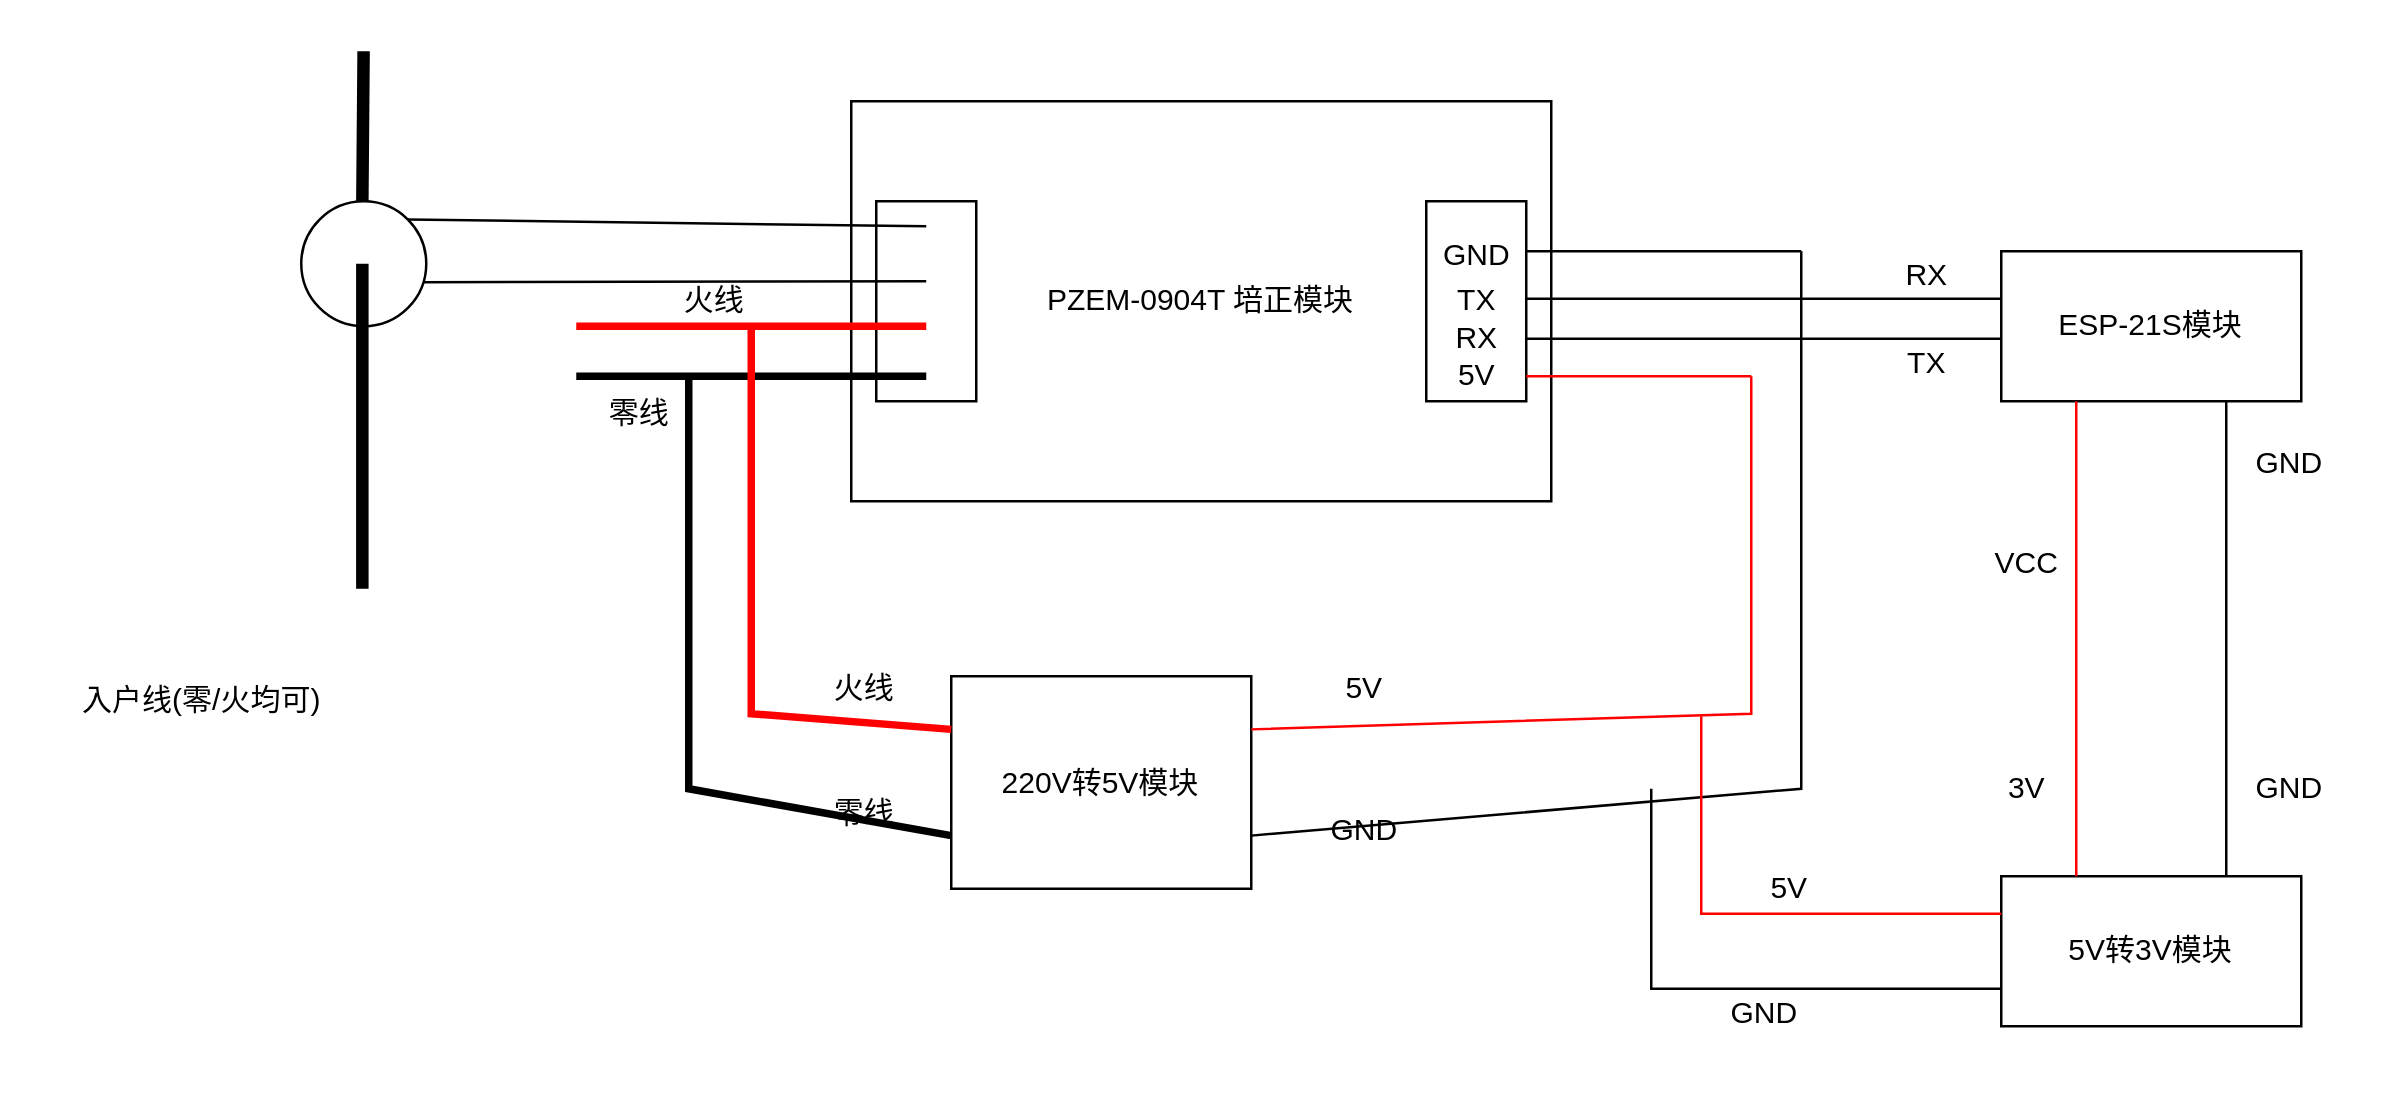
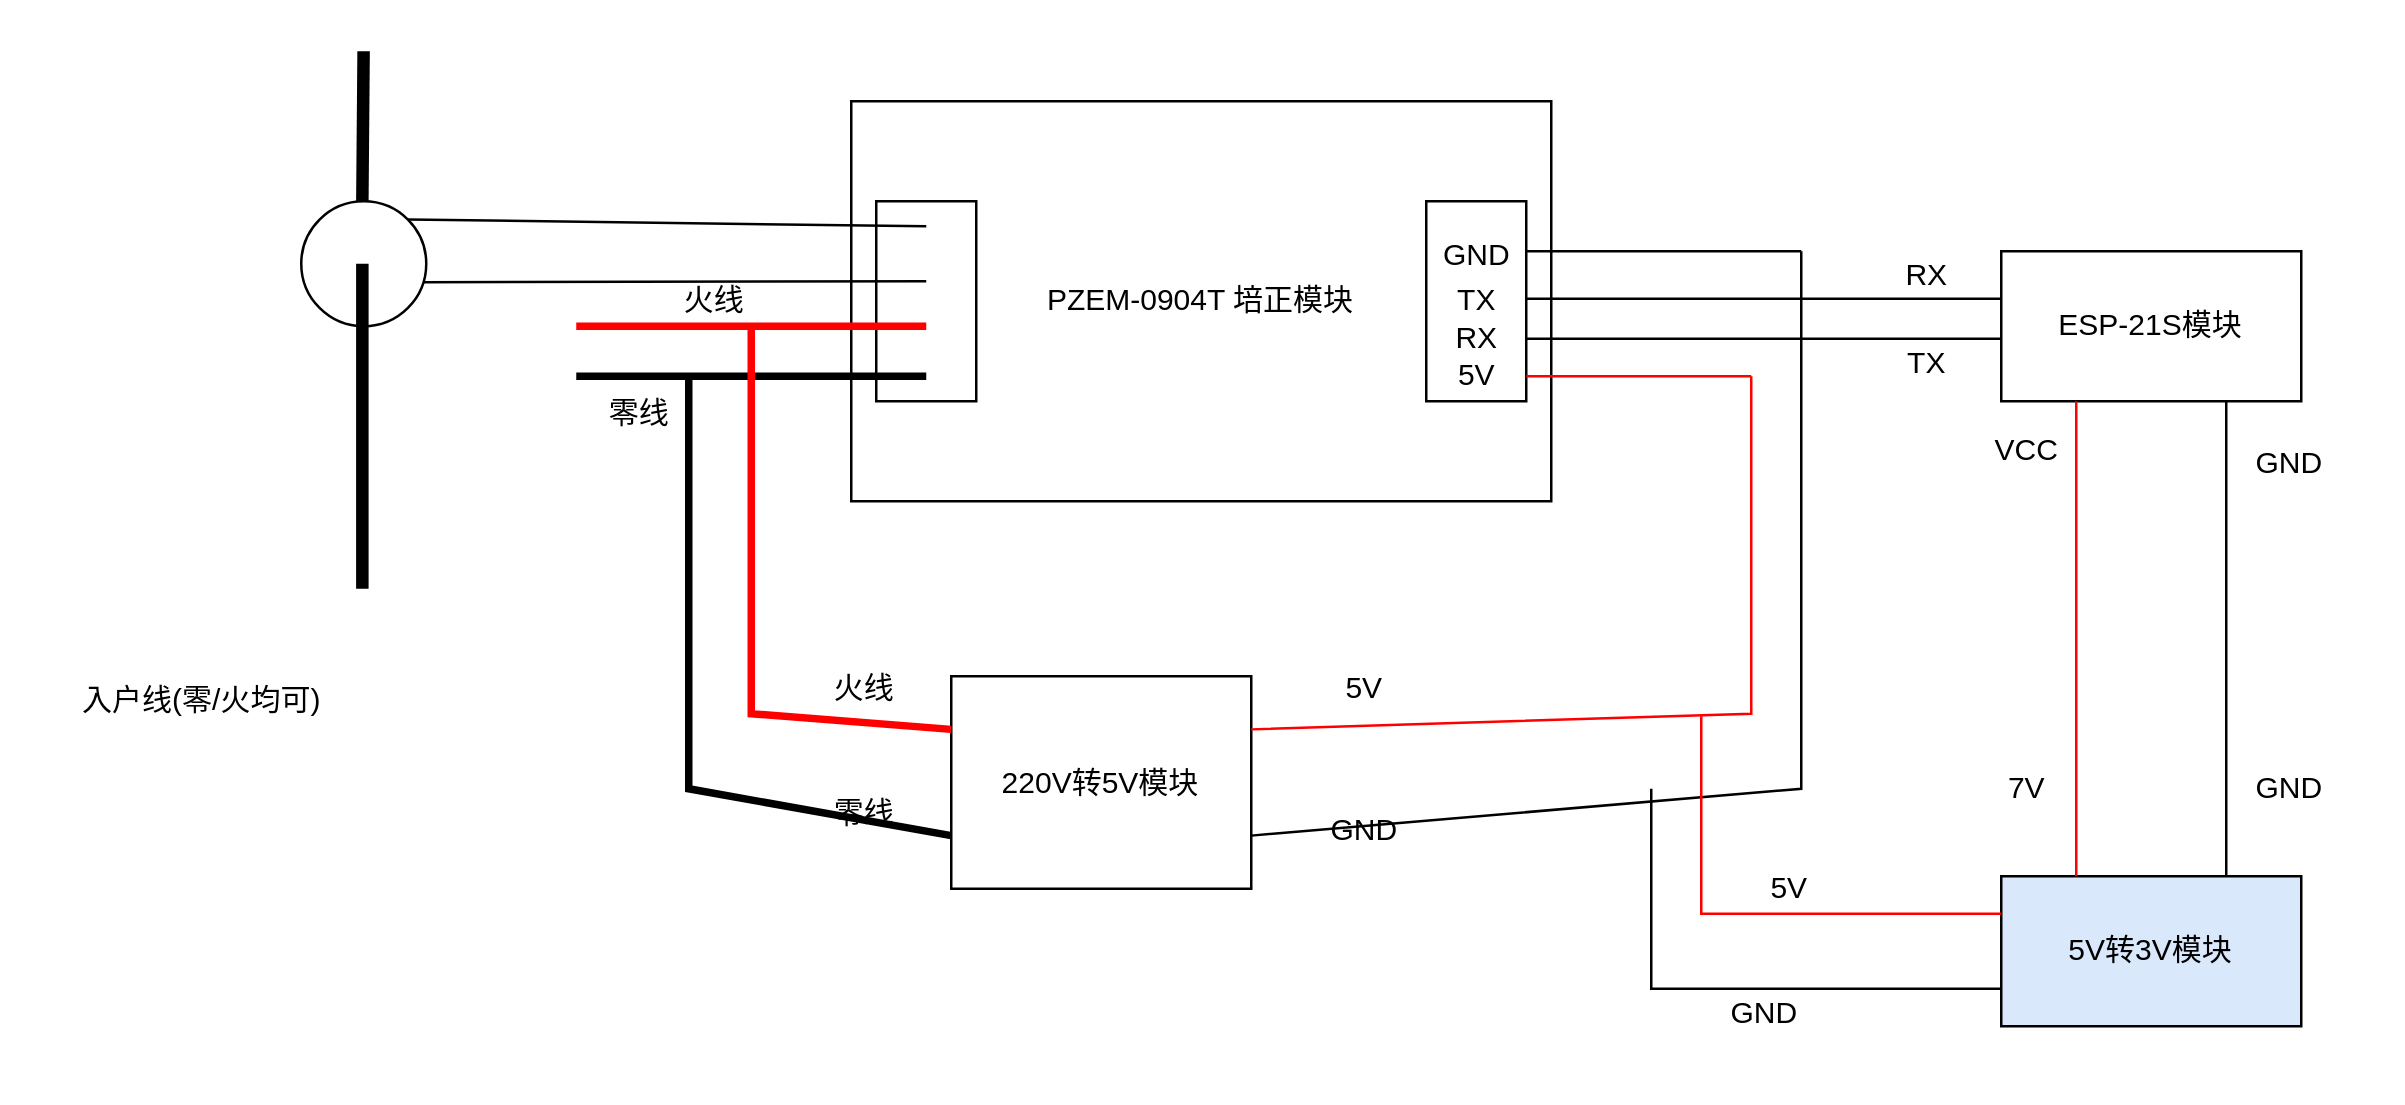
(2026, 564) -> (2026, 451)
(2028, 789) -> (2028, 789)
(2151, 951) -> (2151, 951)
